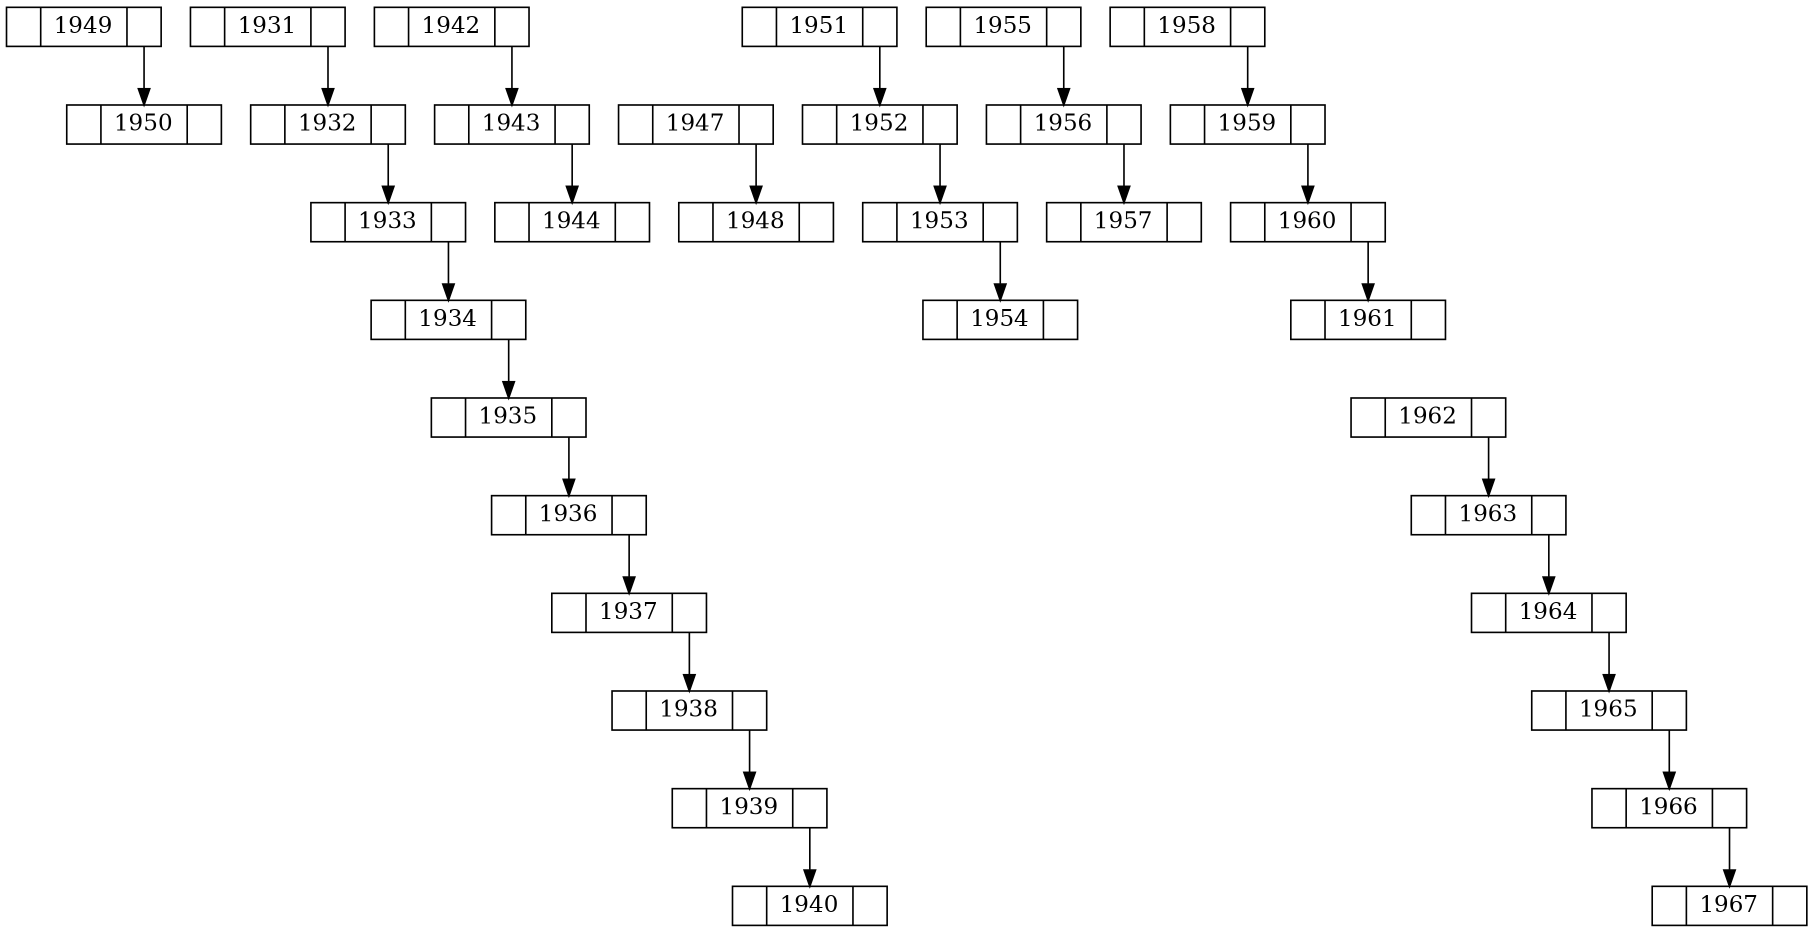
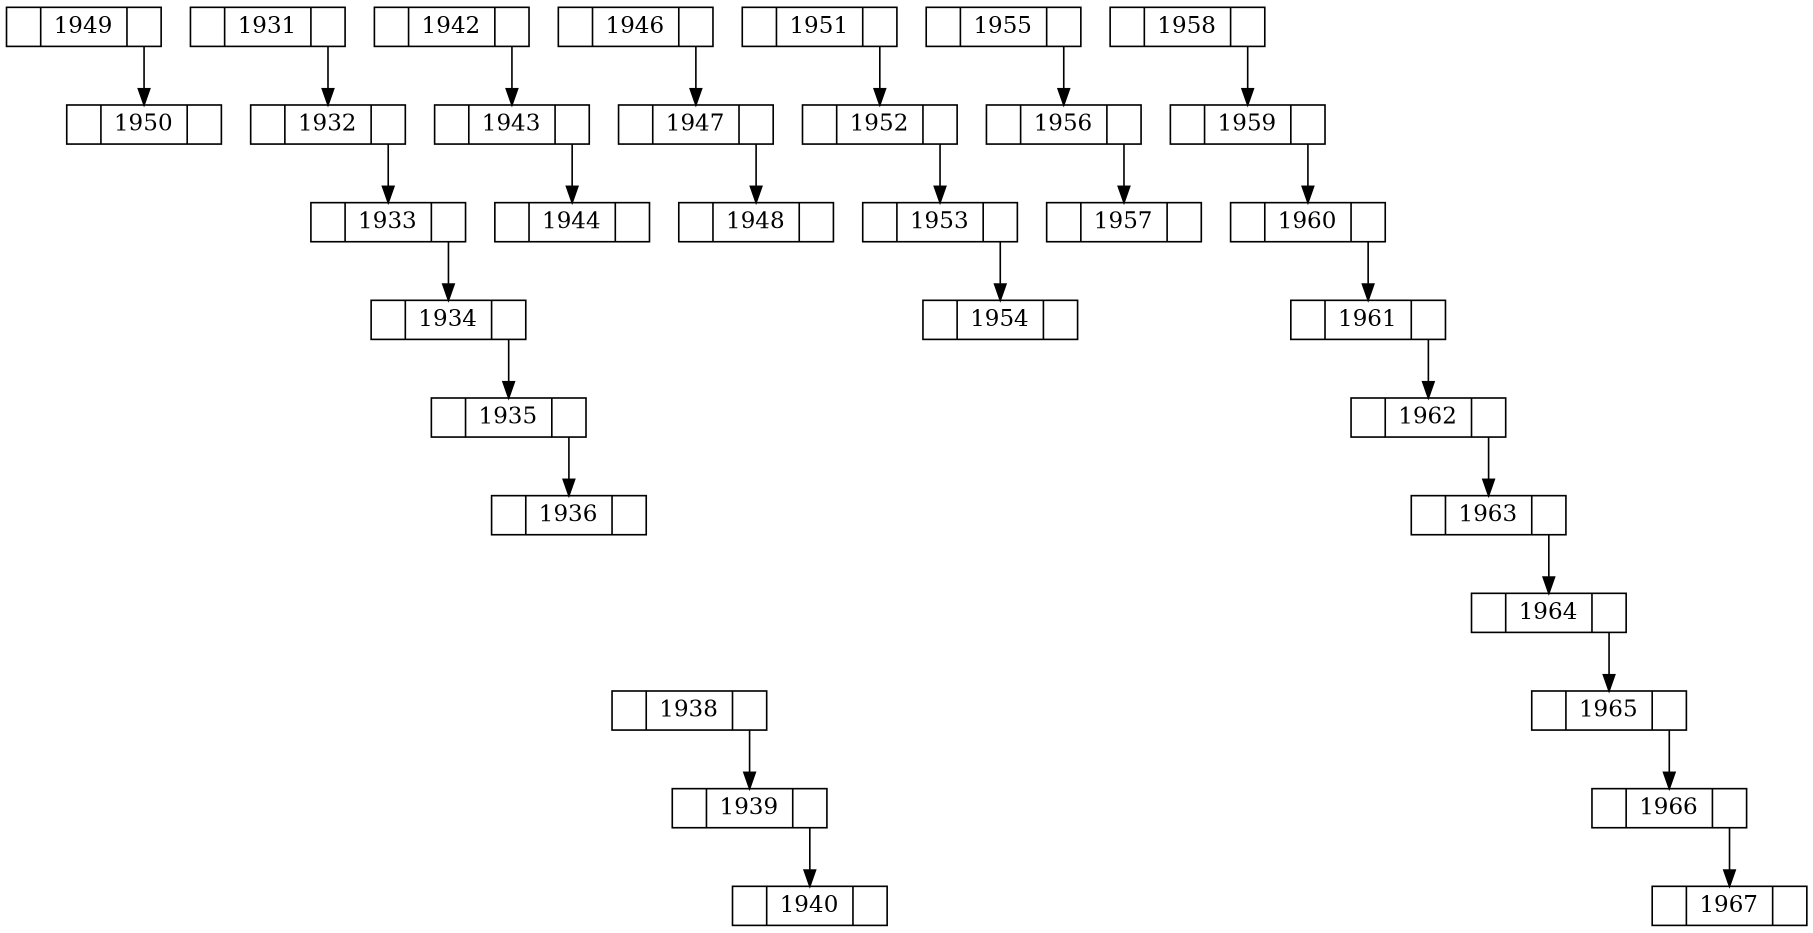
none -> (636, 27)
none -> (1428, 360)
(629, 613) -> none
